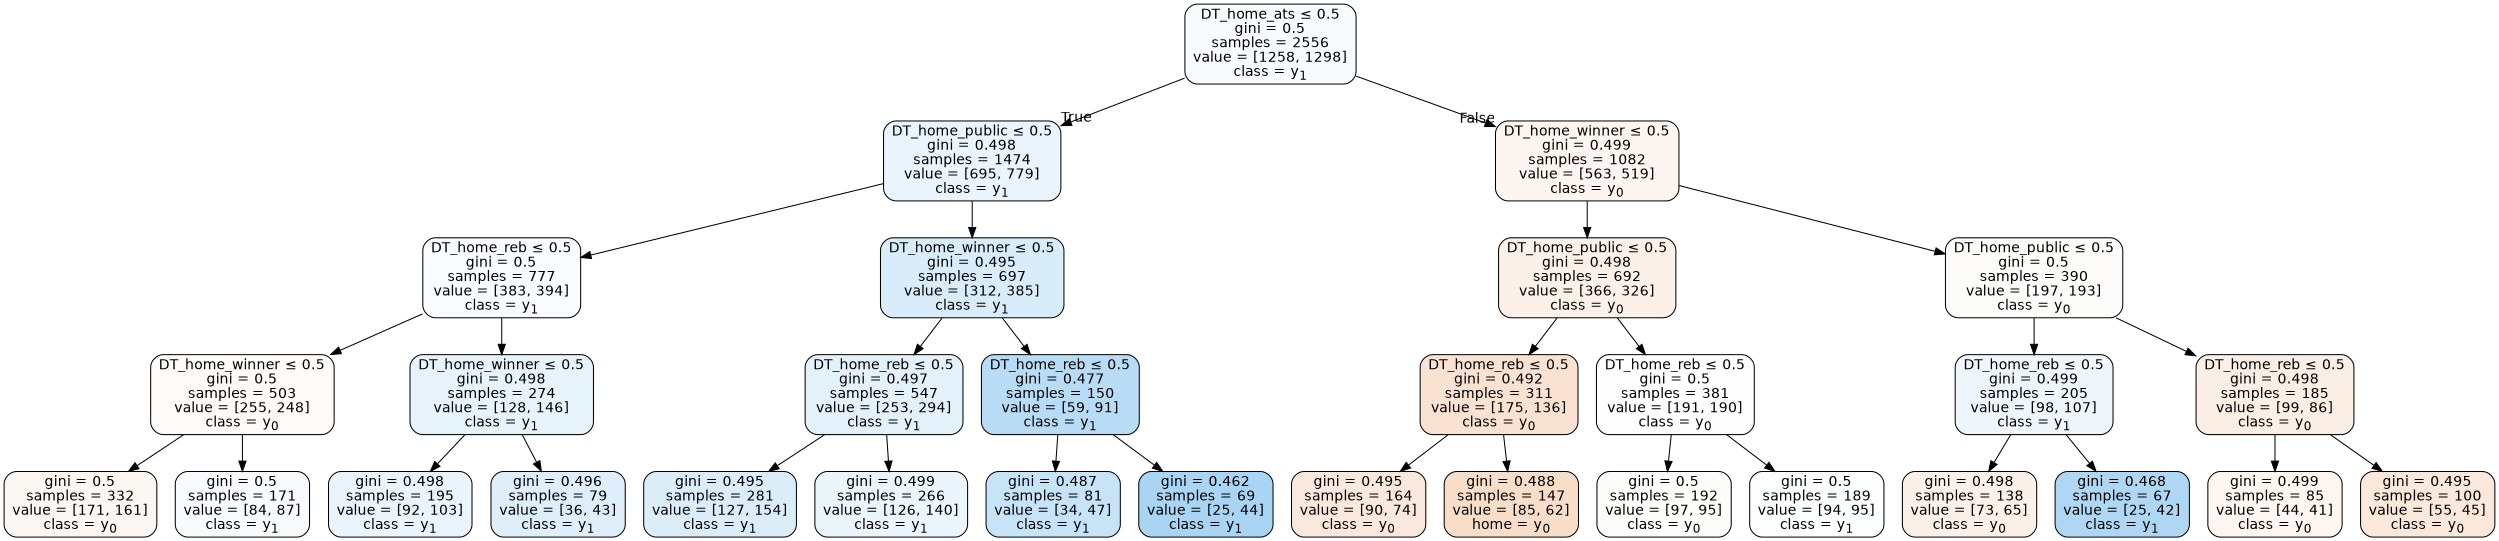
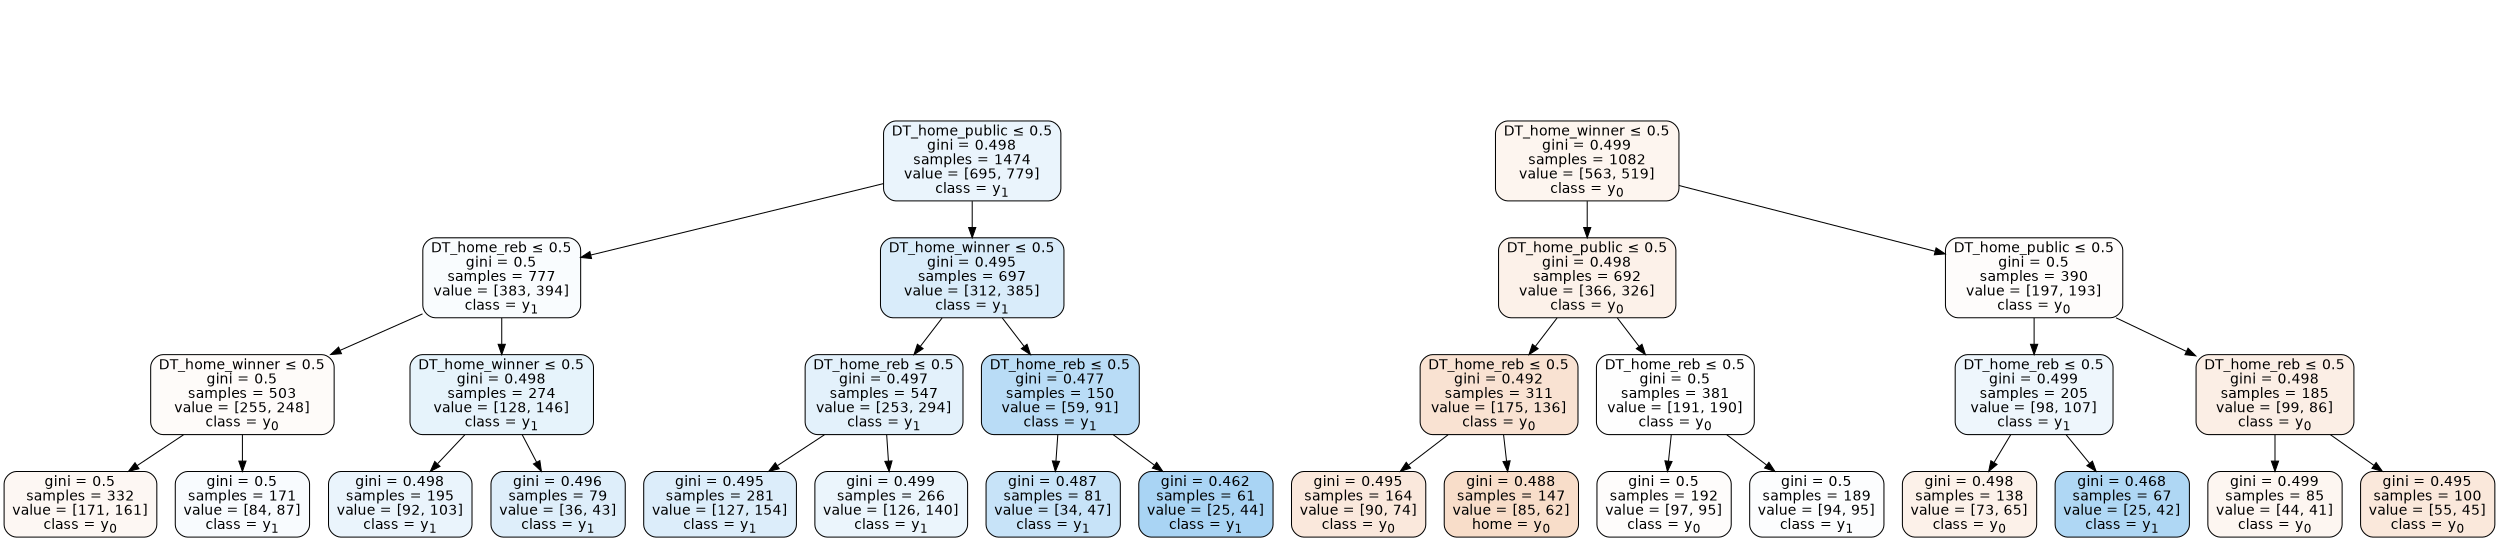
(1270, 44) -> none
(1206, 496) -> (1206, 496)
